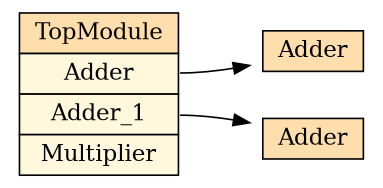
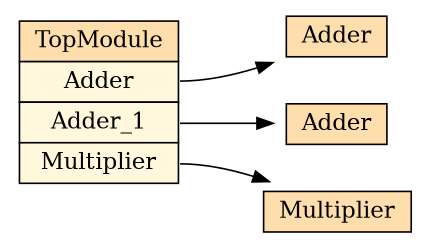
none -> (337, 211)
